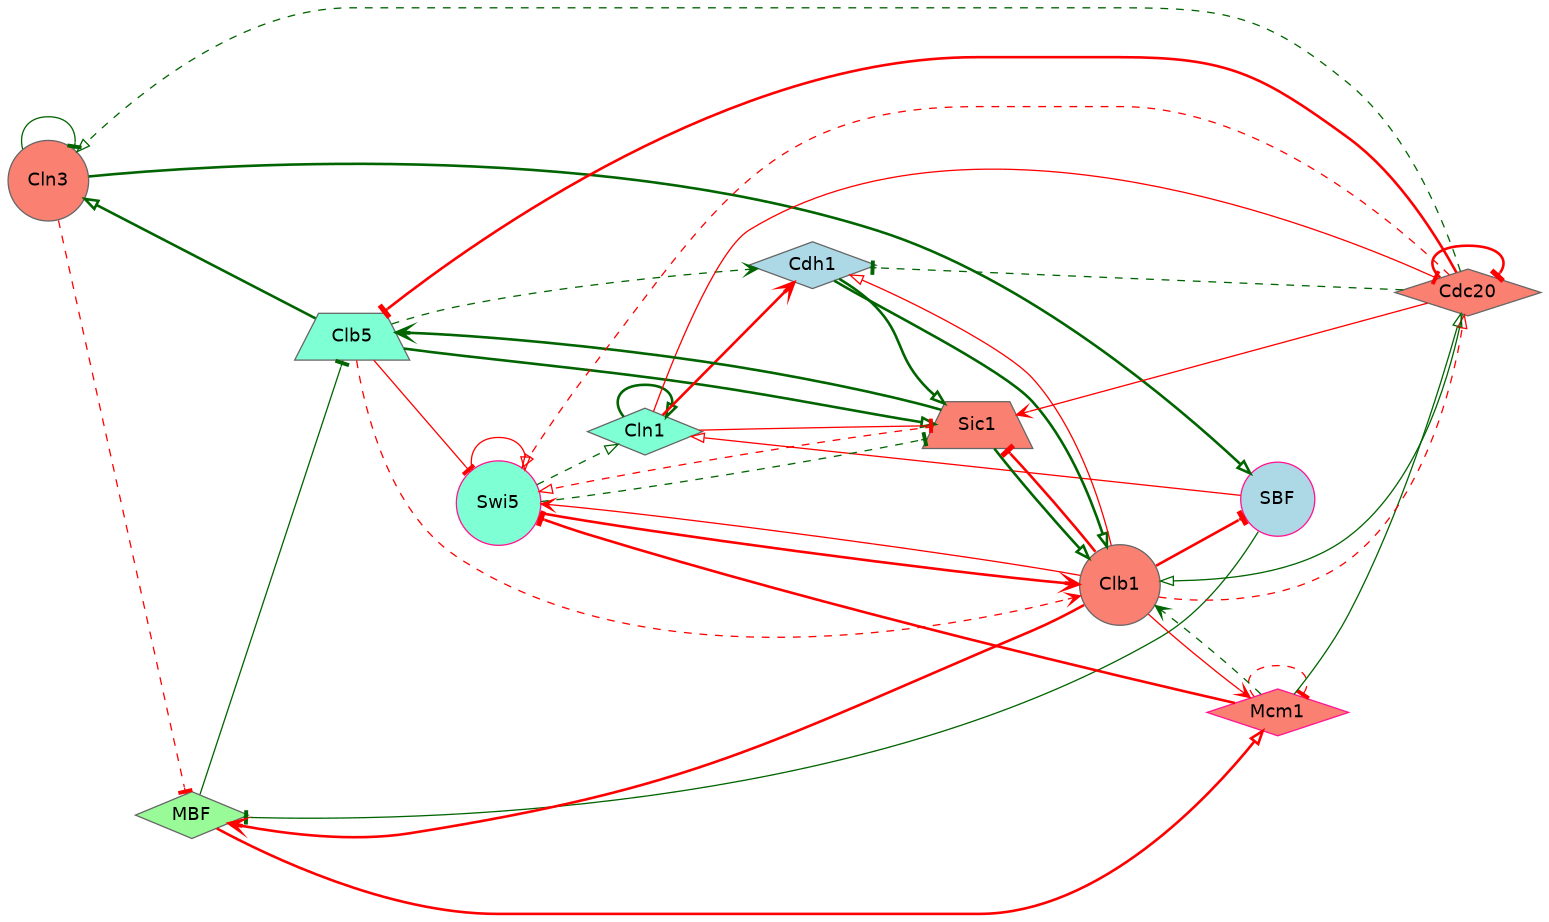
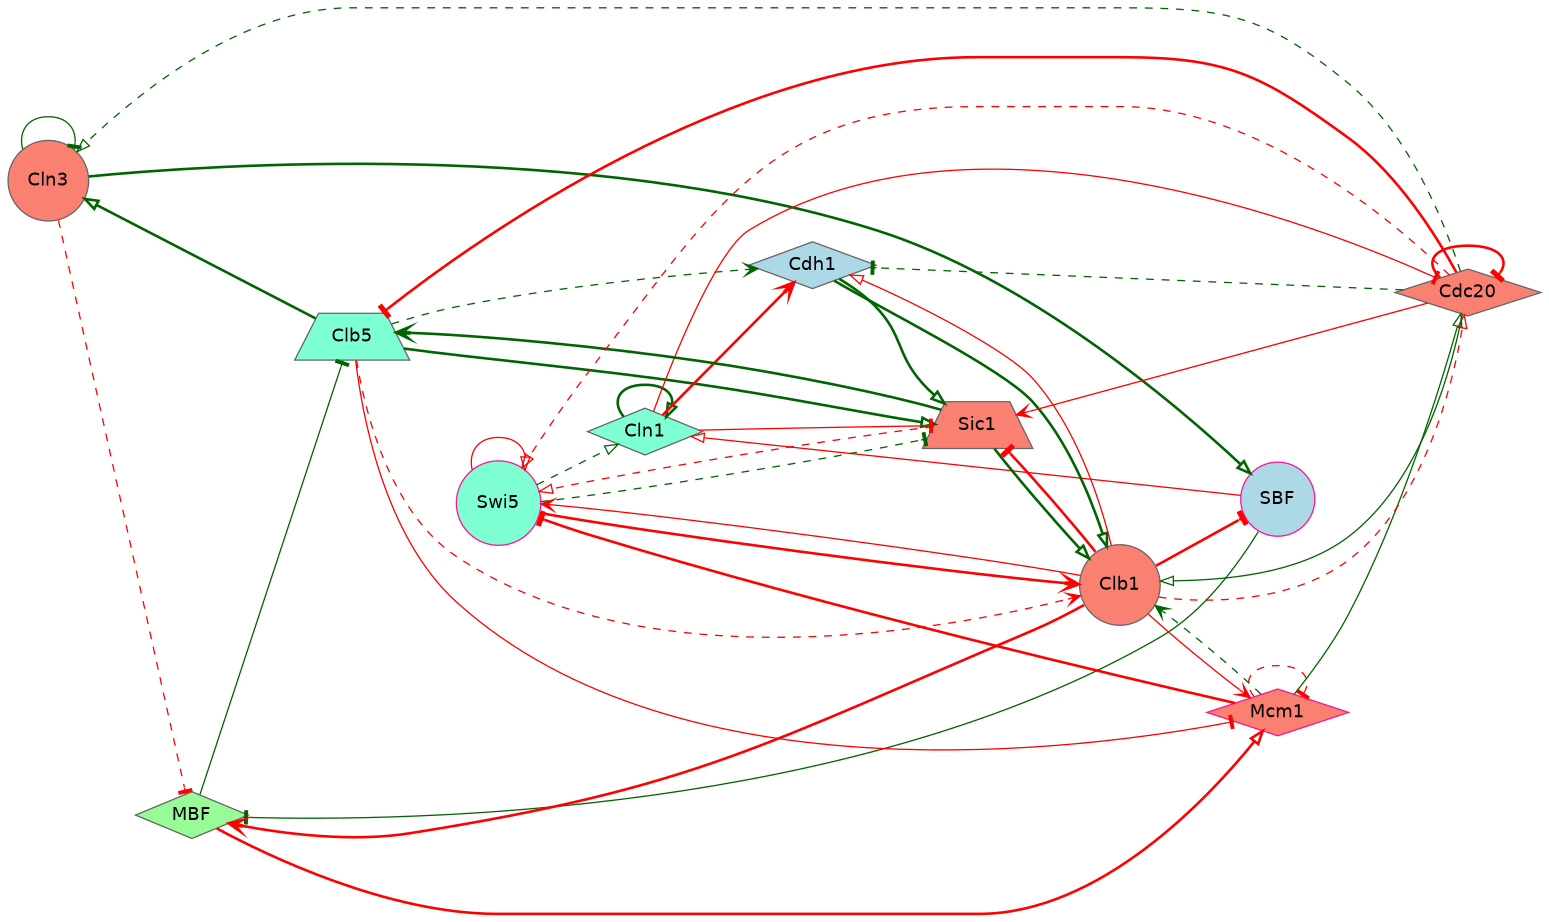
(420, 413) -> (696, 720)
